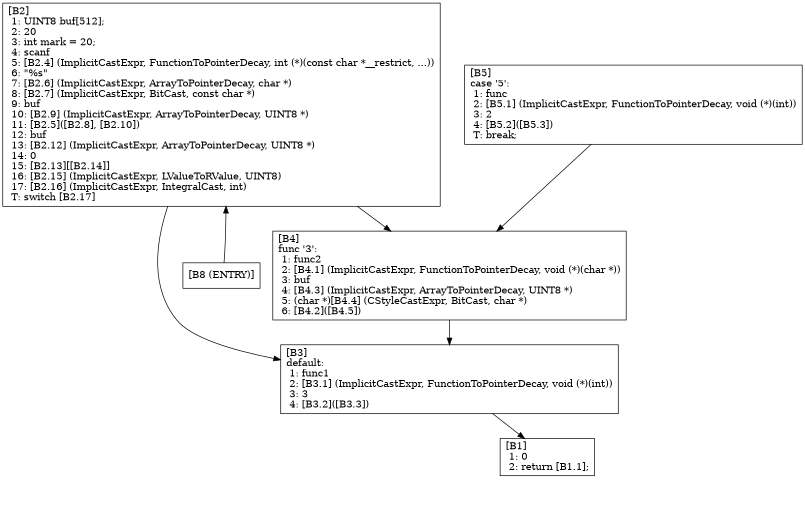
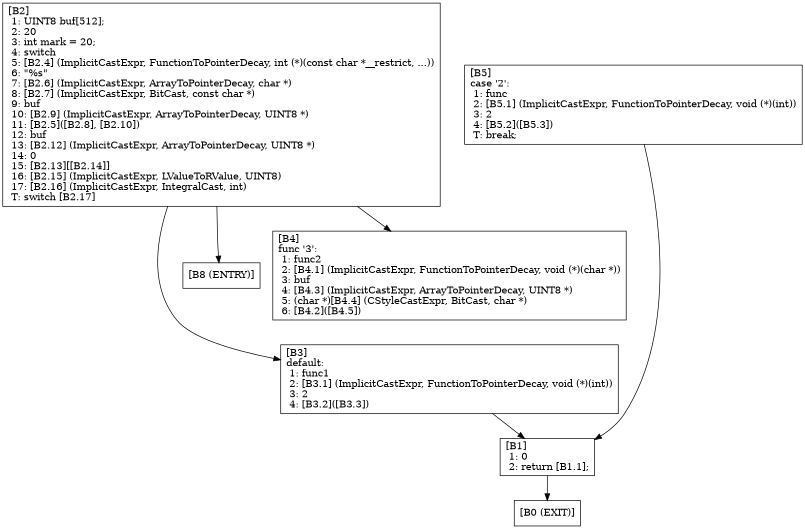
(29, 53) -> (32, 53)
(490, 84) -> (490, 84)
(547, 185) -> (659, 298)
(225, 238) -> (217, 231)
(450, 329) -> none
(297, 394) -> (297, 394)
none -> (547, 513)
